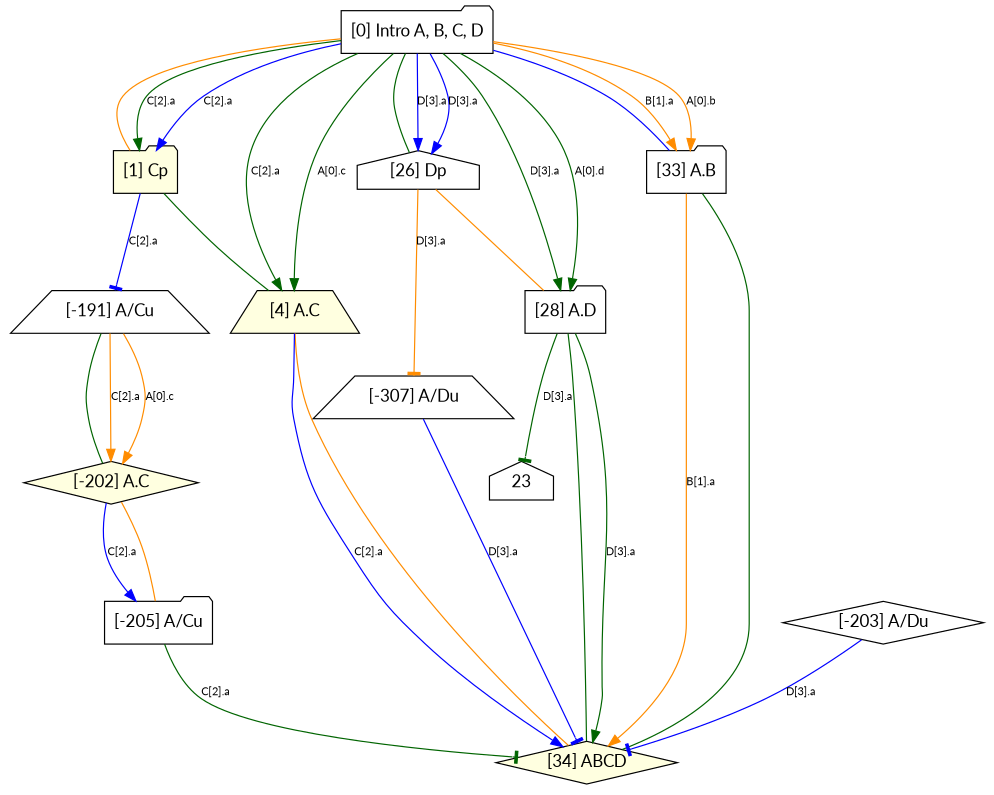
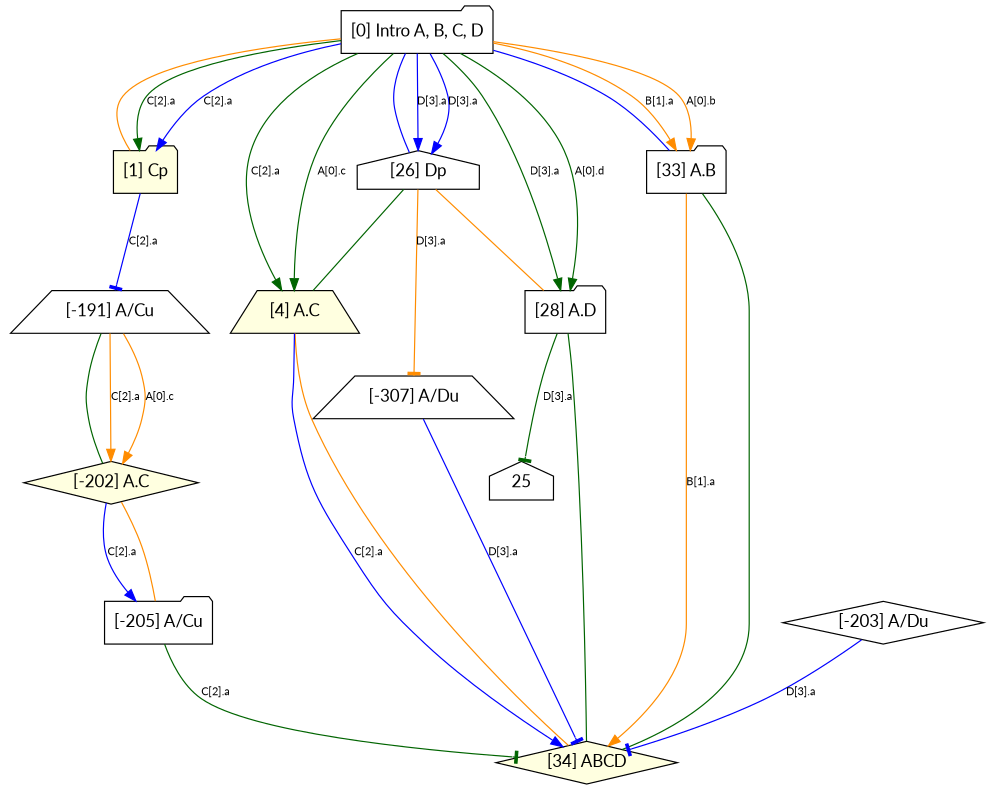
(394, 103) -> (394, 103)
(214, 244) -> (358, 240)
(521, 483) -> (521, 483)
(607, 531) -> none
